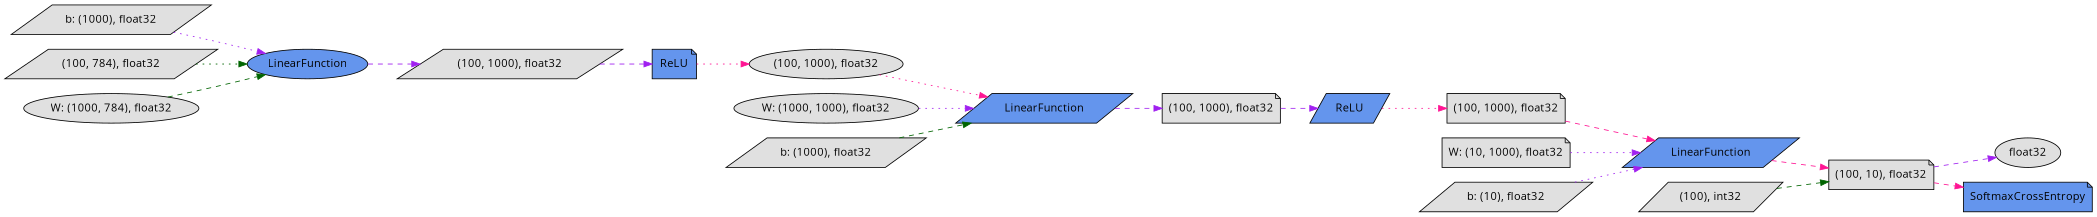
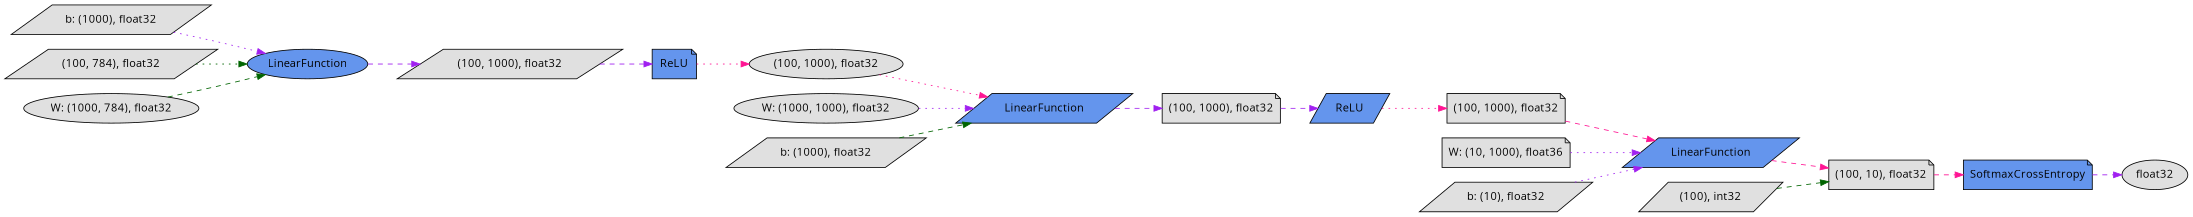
(1506, 153) -> (1506, 153)
(1961, 163) -> (2103, 175)
